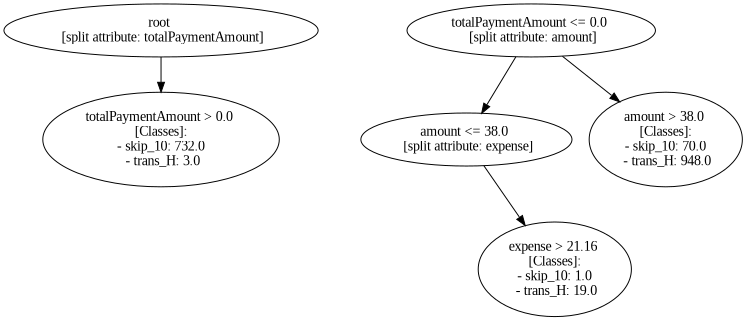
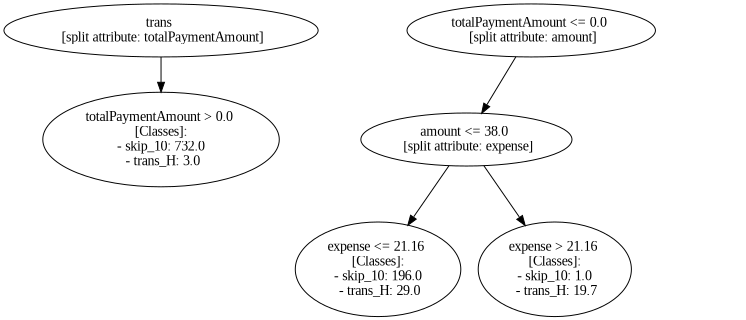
(161, 30) -> (161, 30)
(666, 140) -> none
none -> (378, 269)
(555, 269) -> (555, 269)
